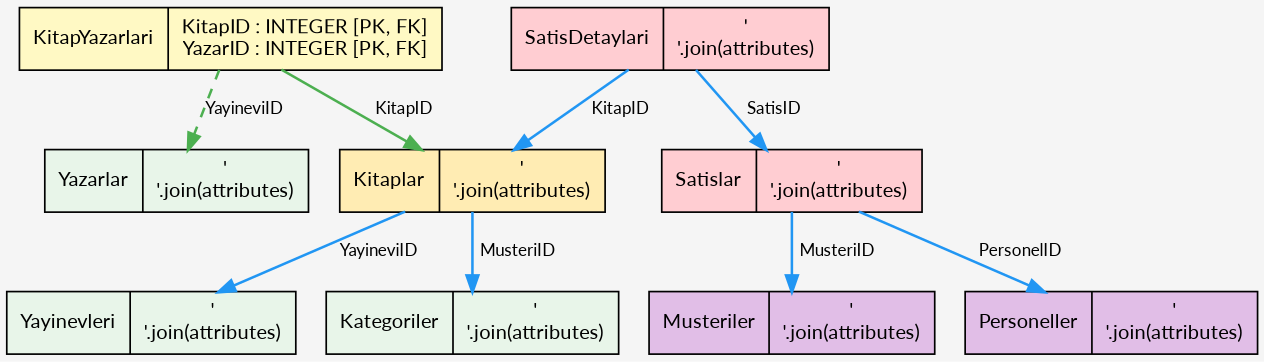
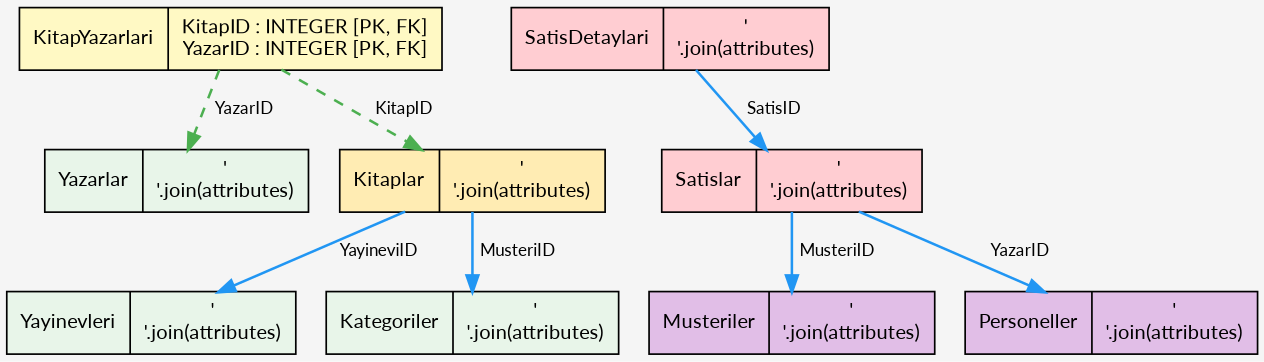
(578, 105) -> none
(344, 106) -> (344, 106)
(244, 110) -> (244, 110)
(1020, 252) -> (1020, 252)
